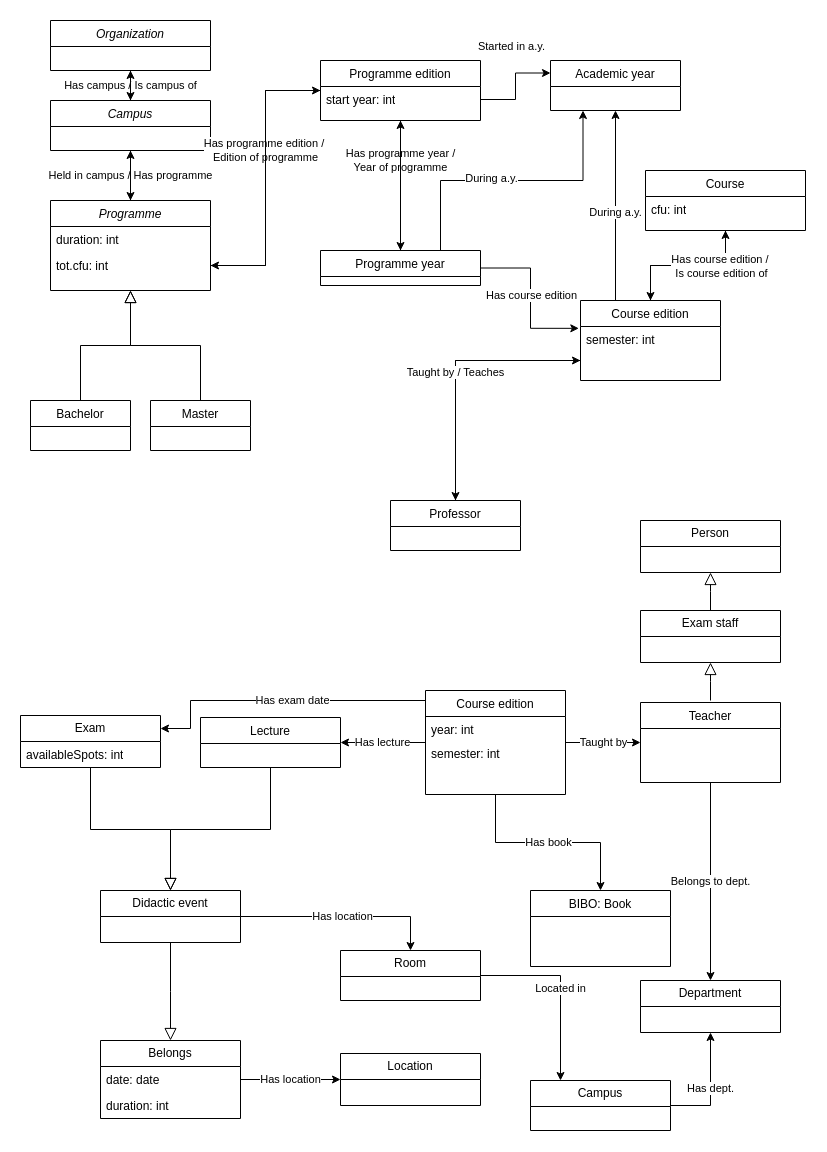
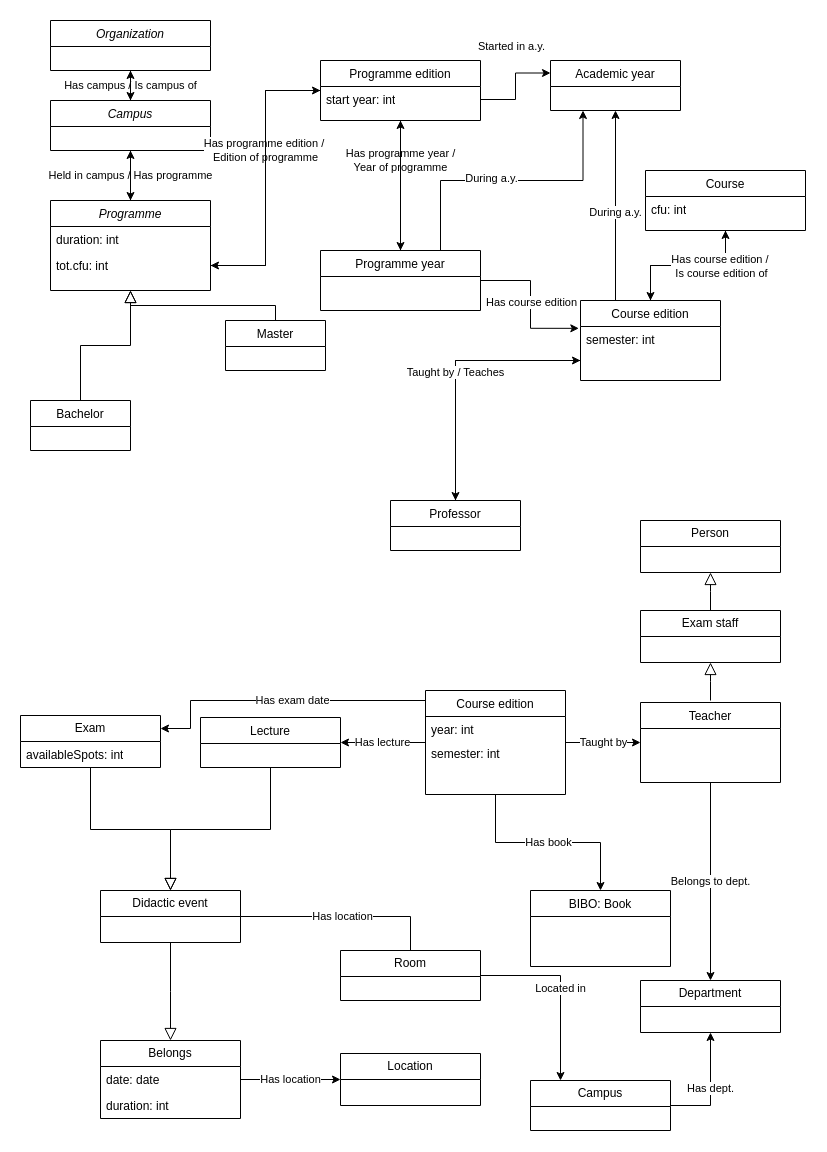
(401, 268) -> (401, 281)
(201, 426) -> (276, 346)
(411, 942) -> (411, 945)
